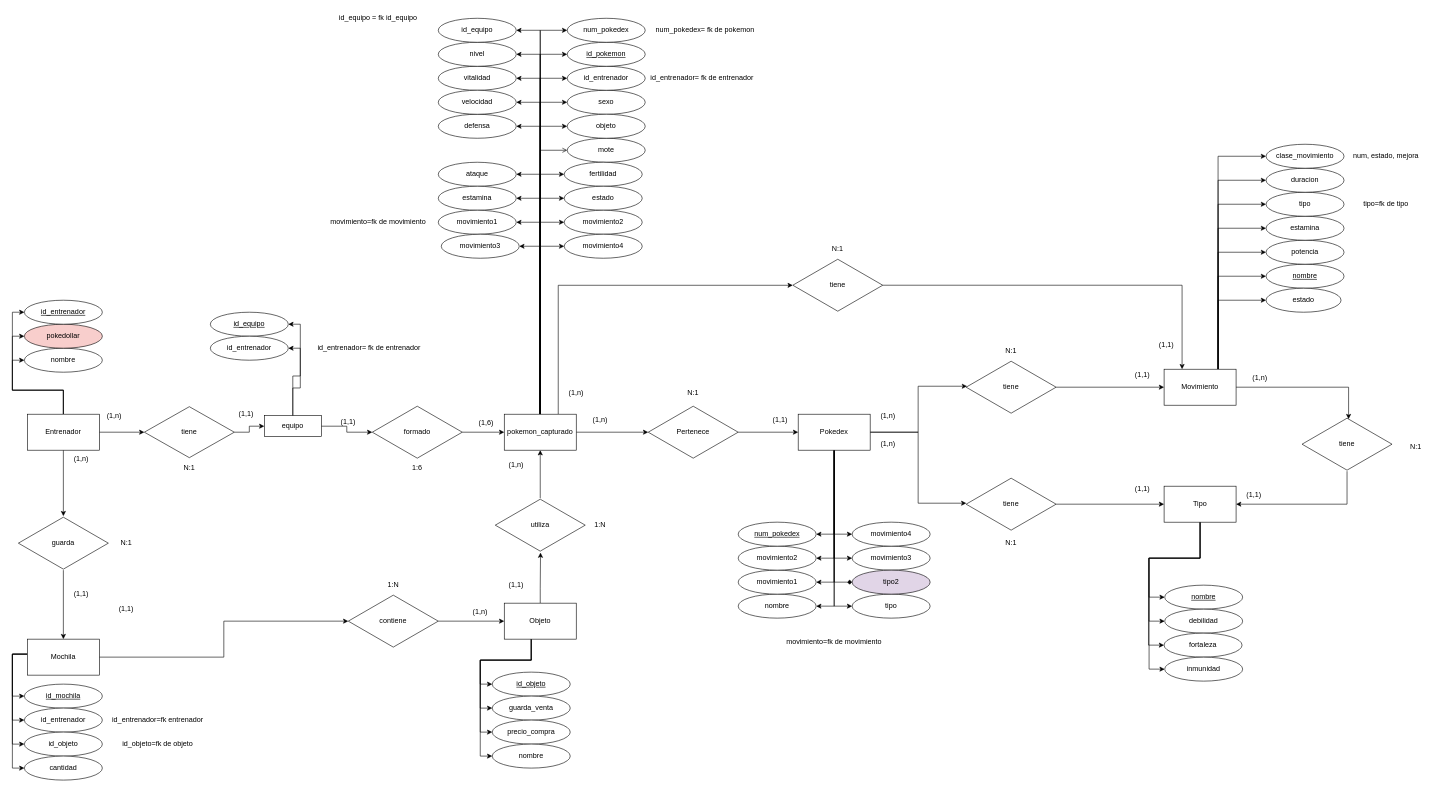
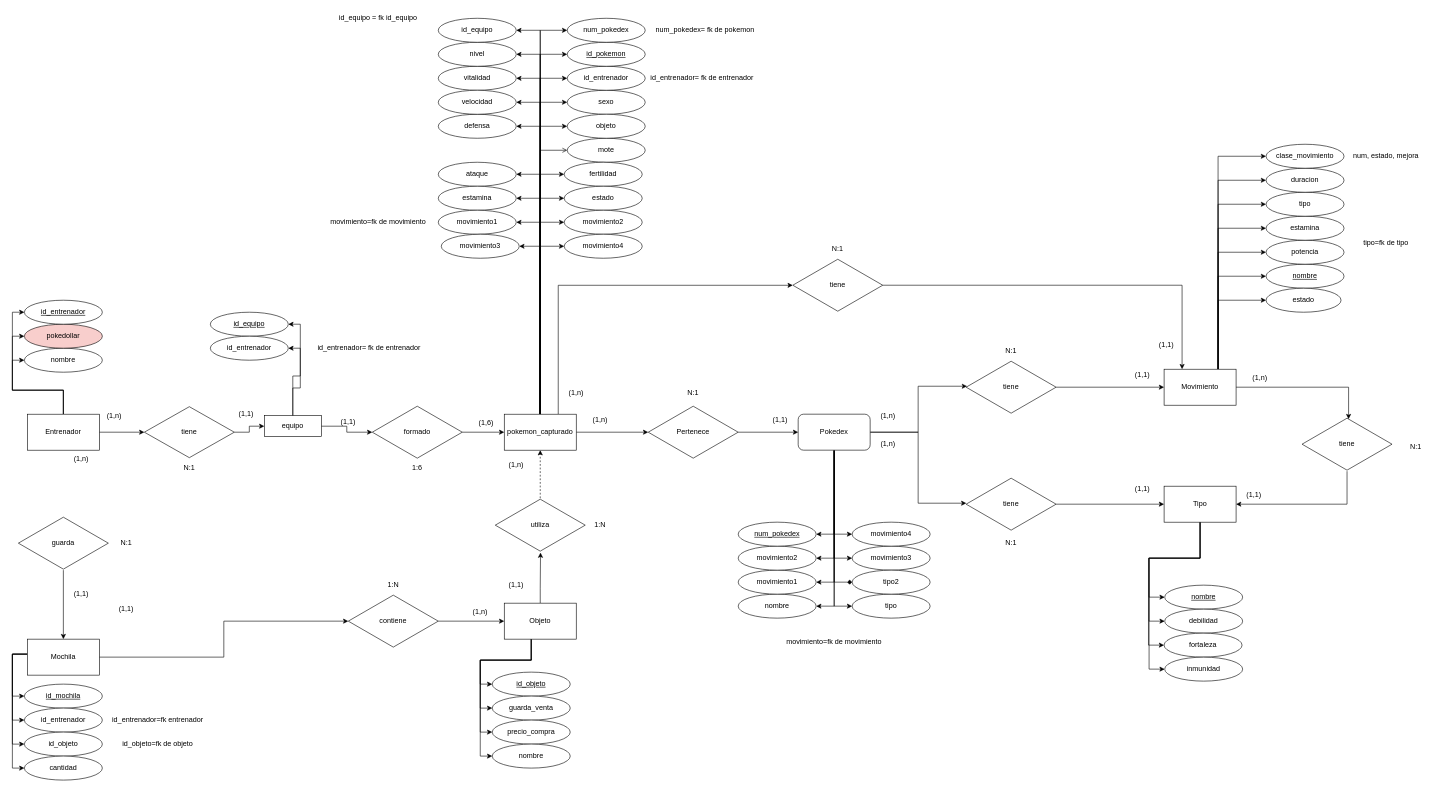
(1386, 204) -> (1386, 243)
(834, 432) -> (834, 432)
(540, 476) -> (540, 476)
(63, 481) -> none
(891, 582) -> (891, 582)
